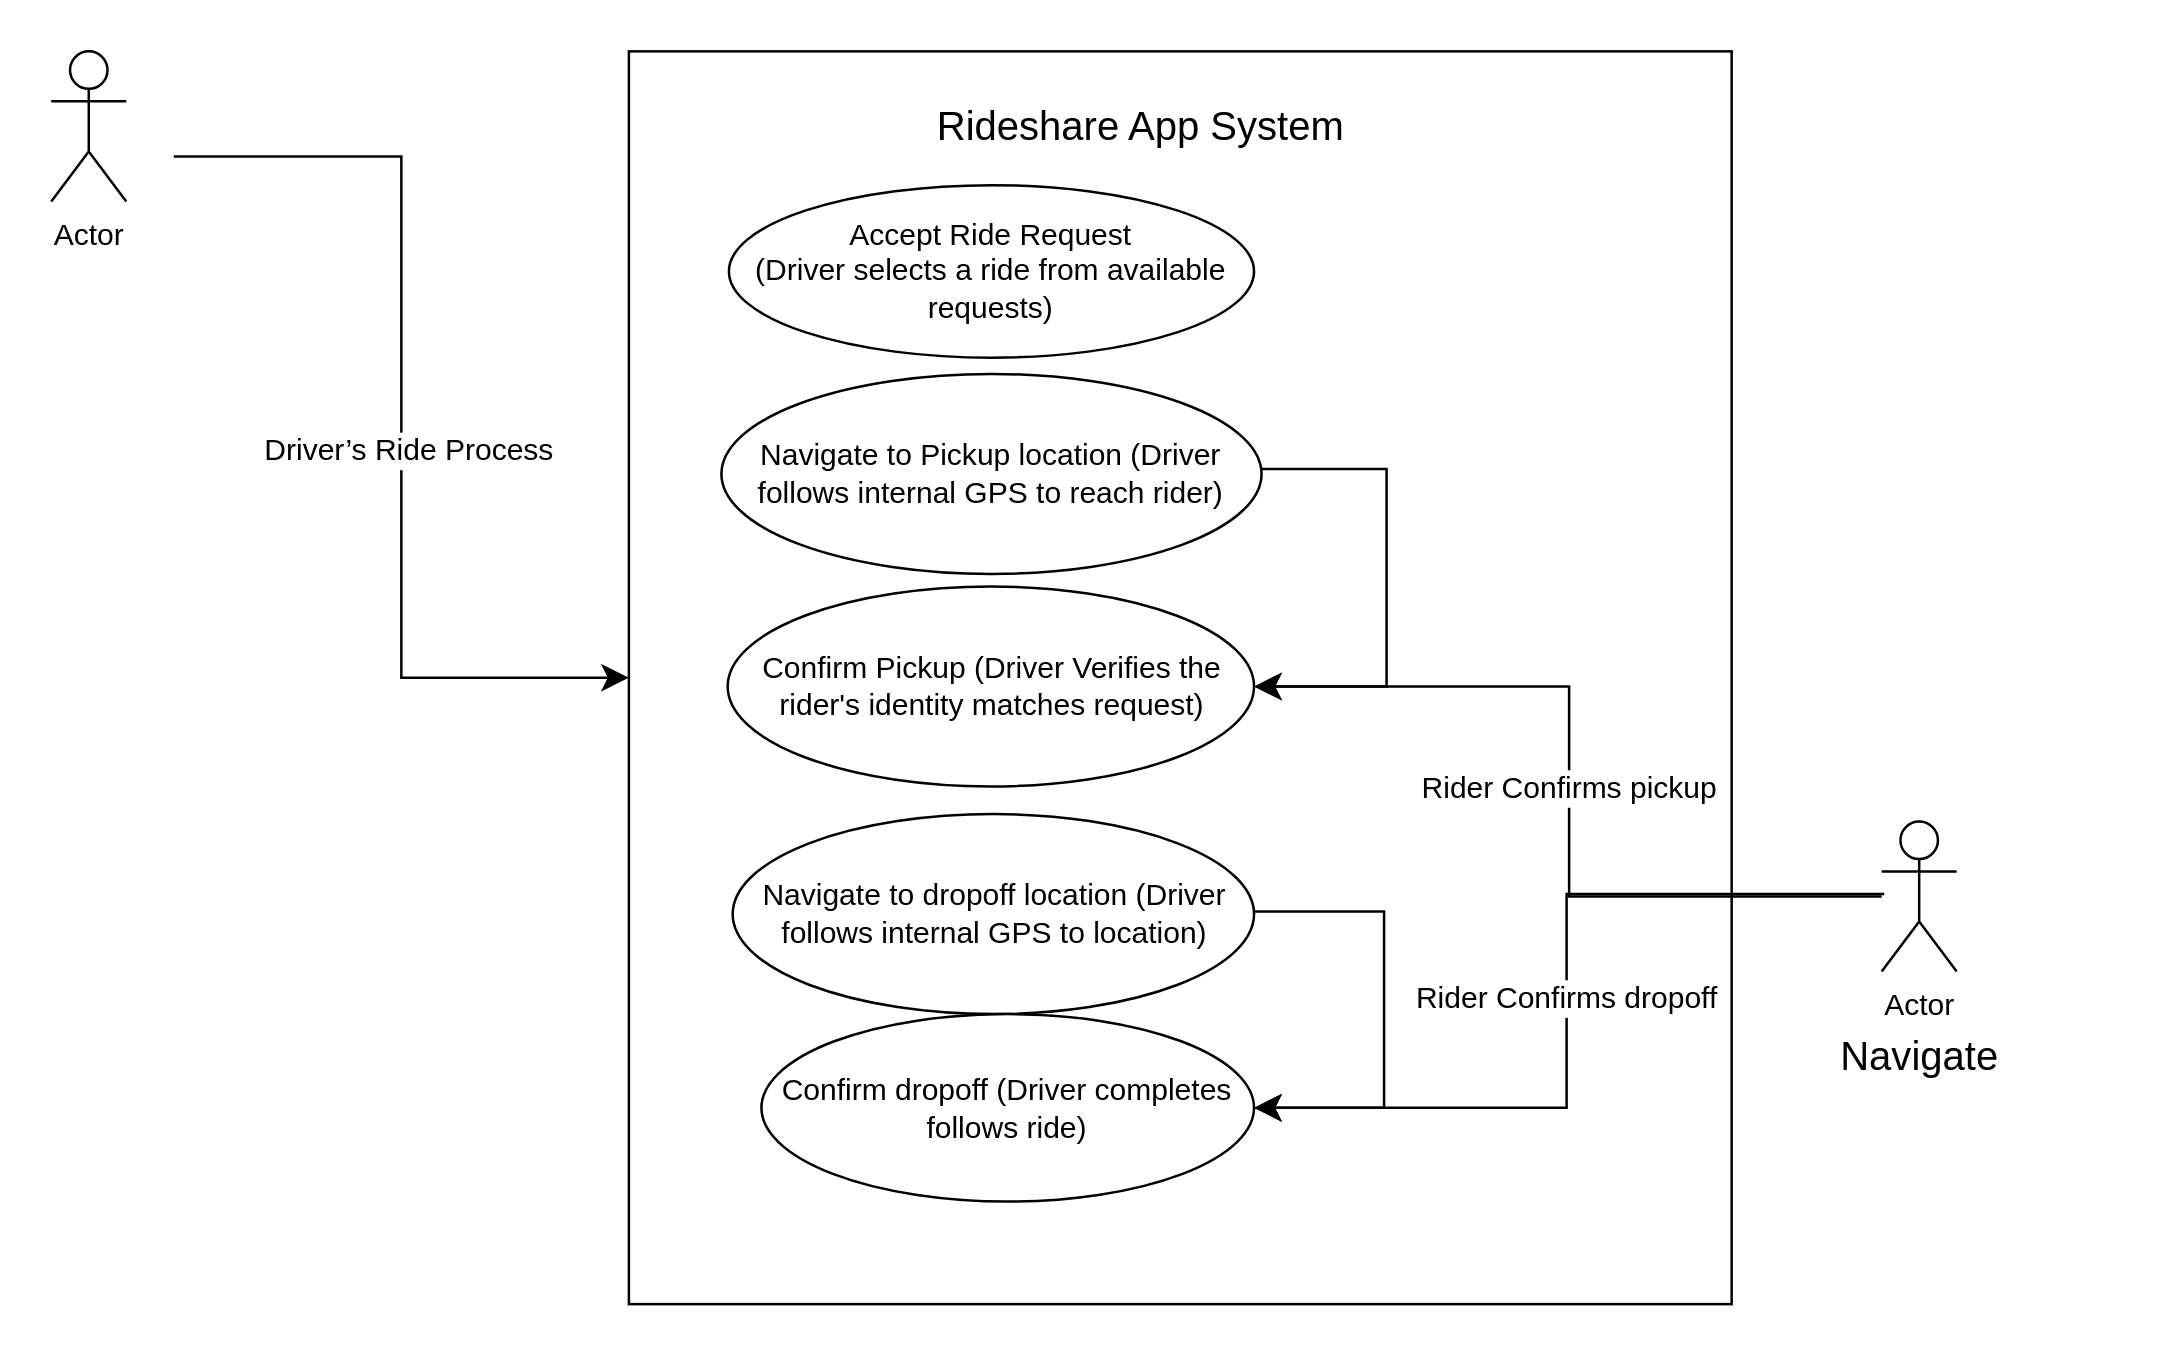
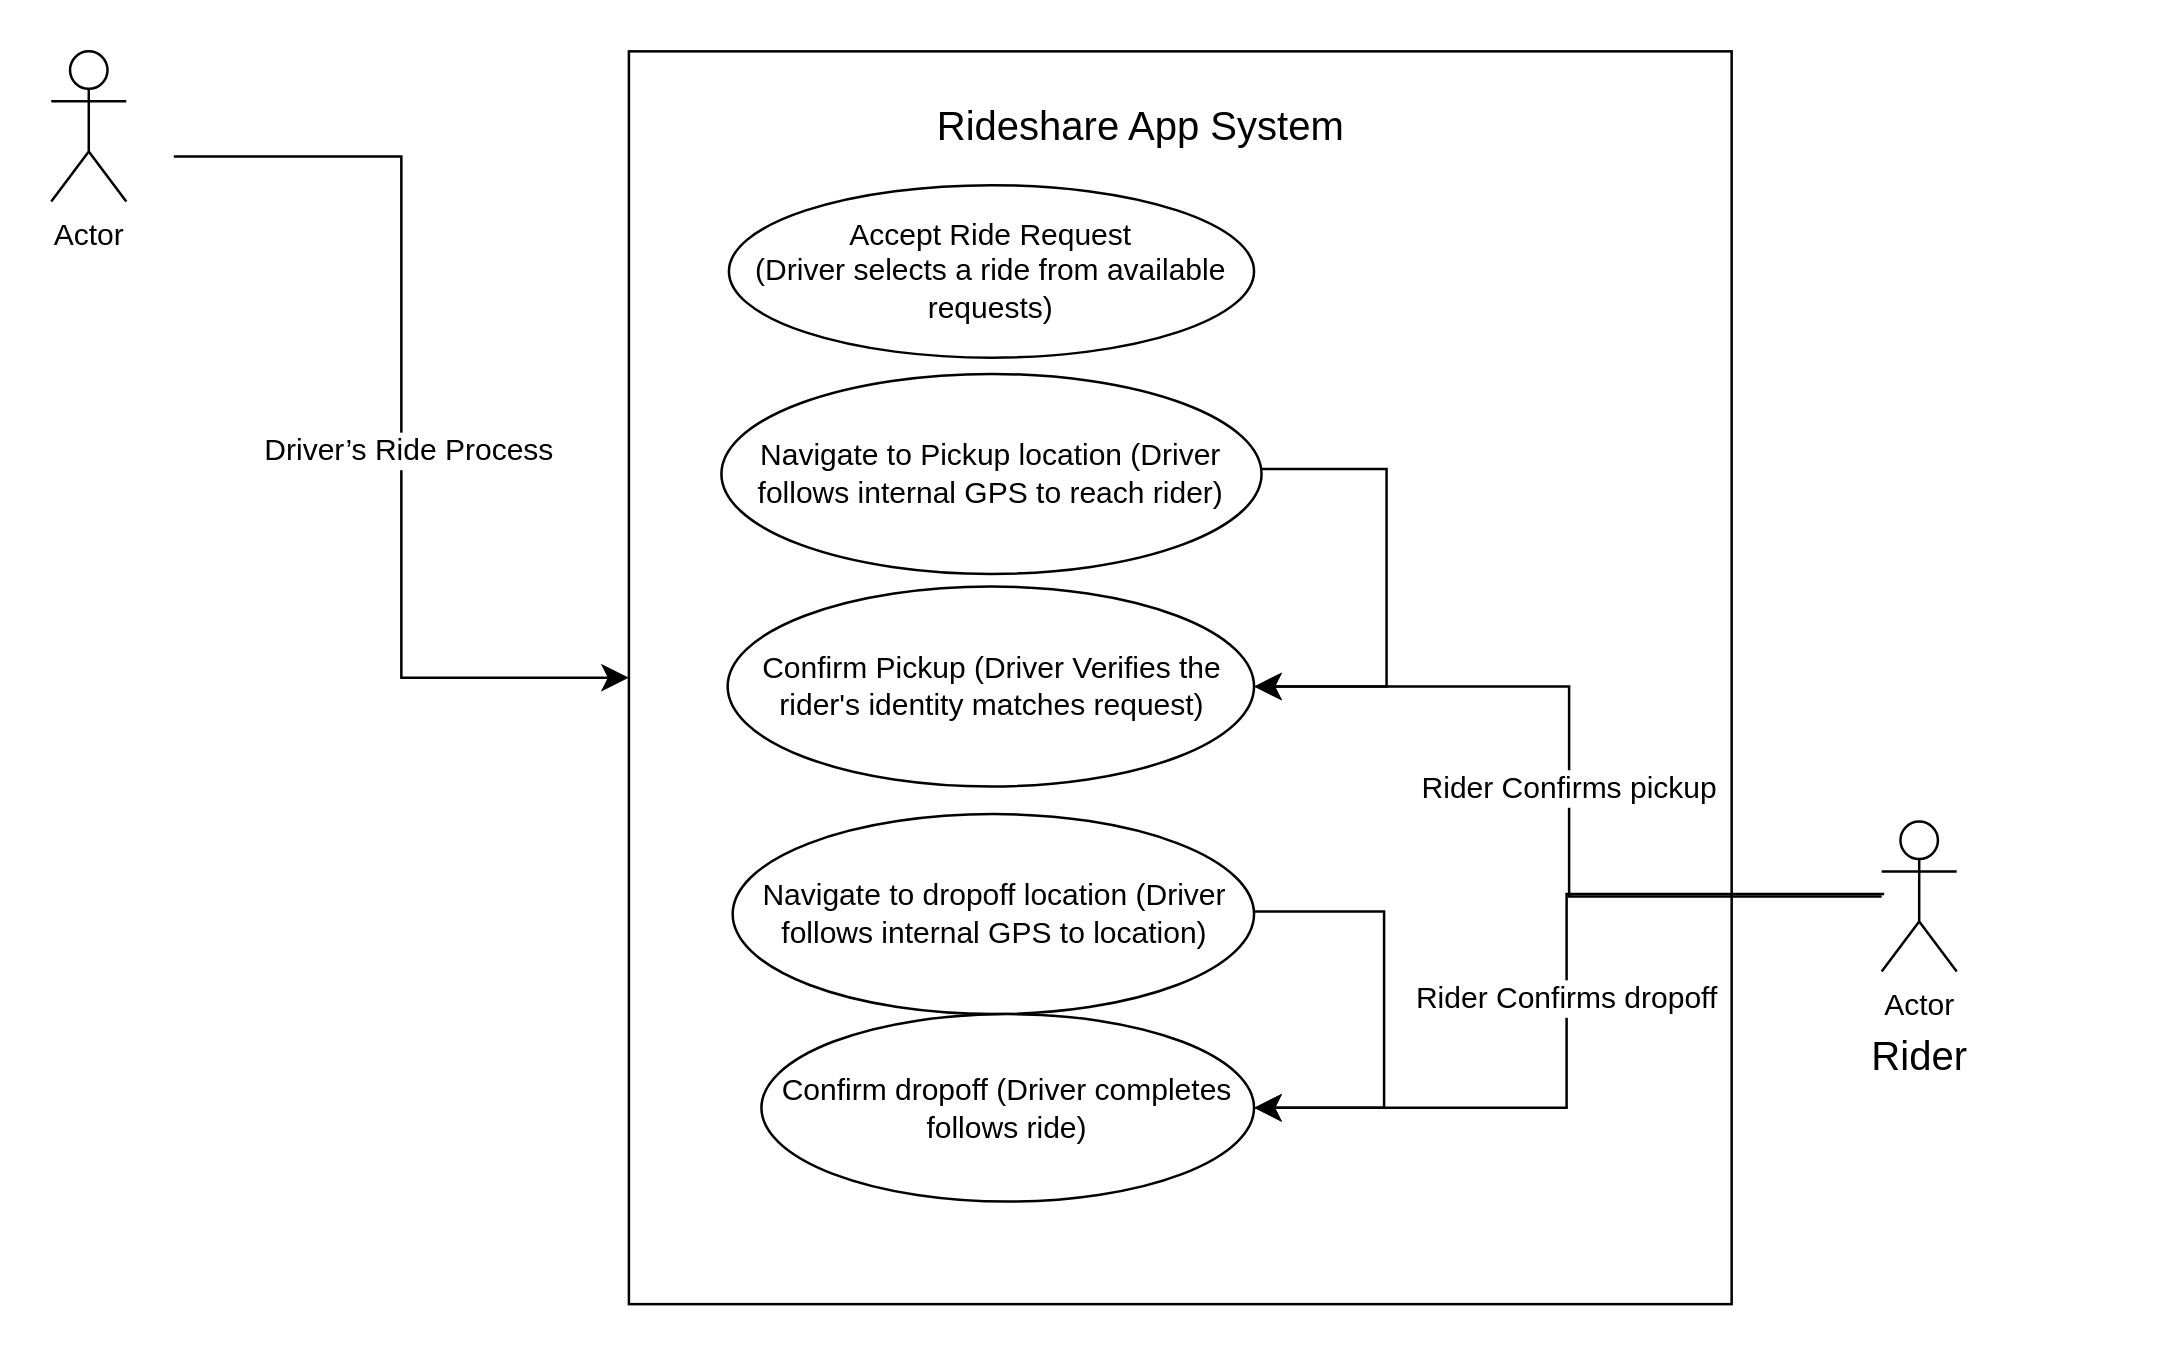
(1920, 1056) -> (1920, 1056)
